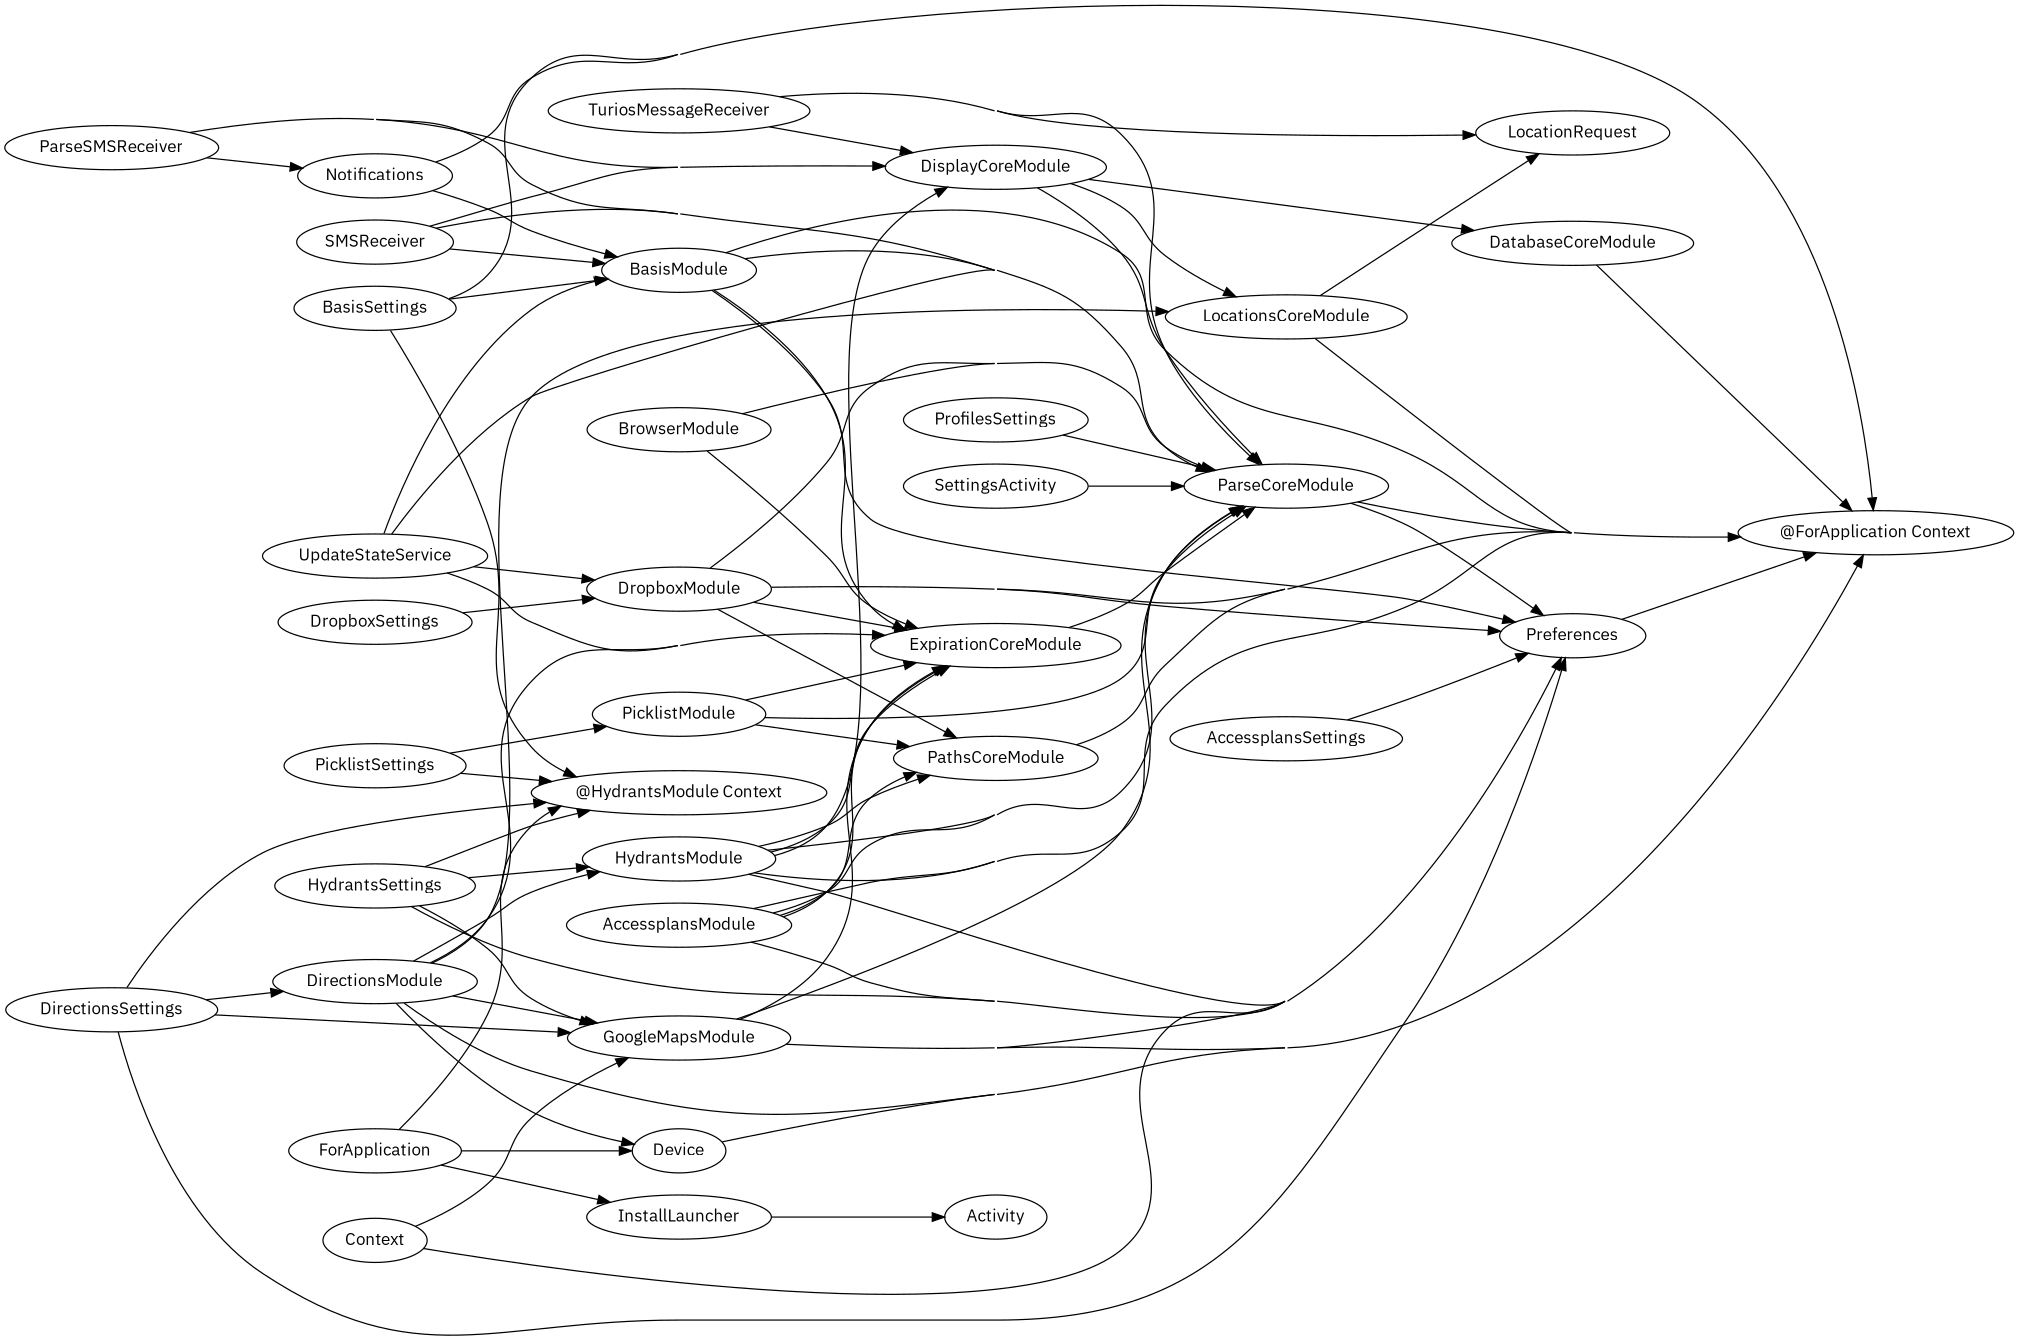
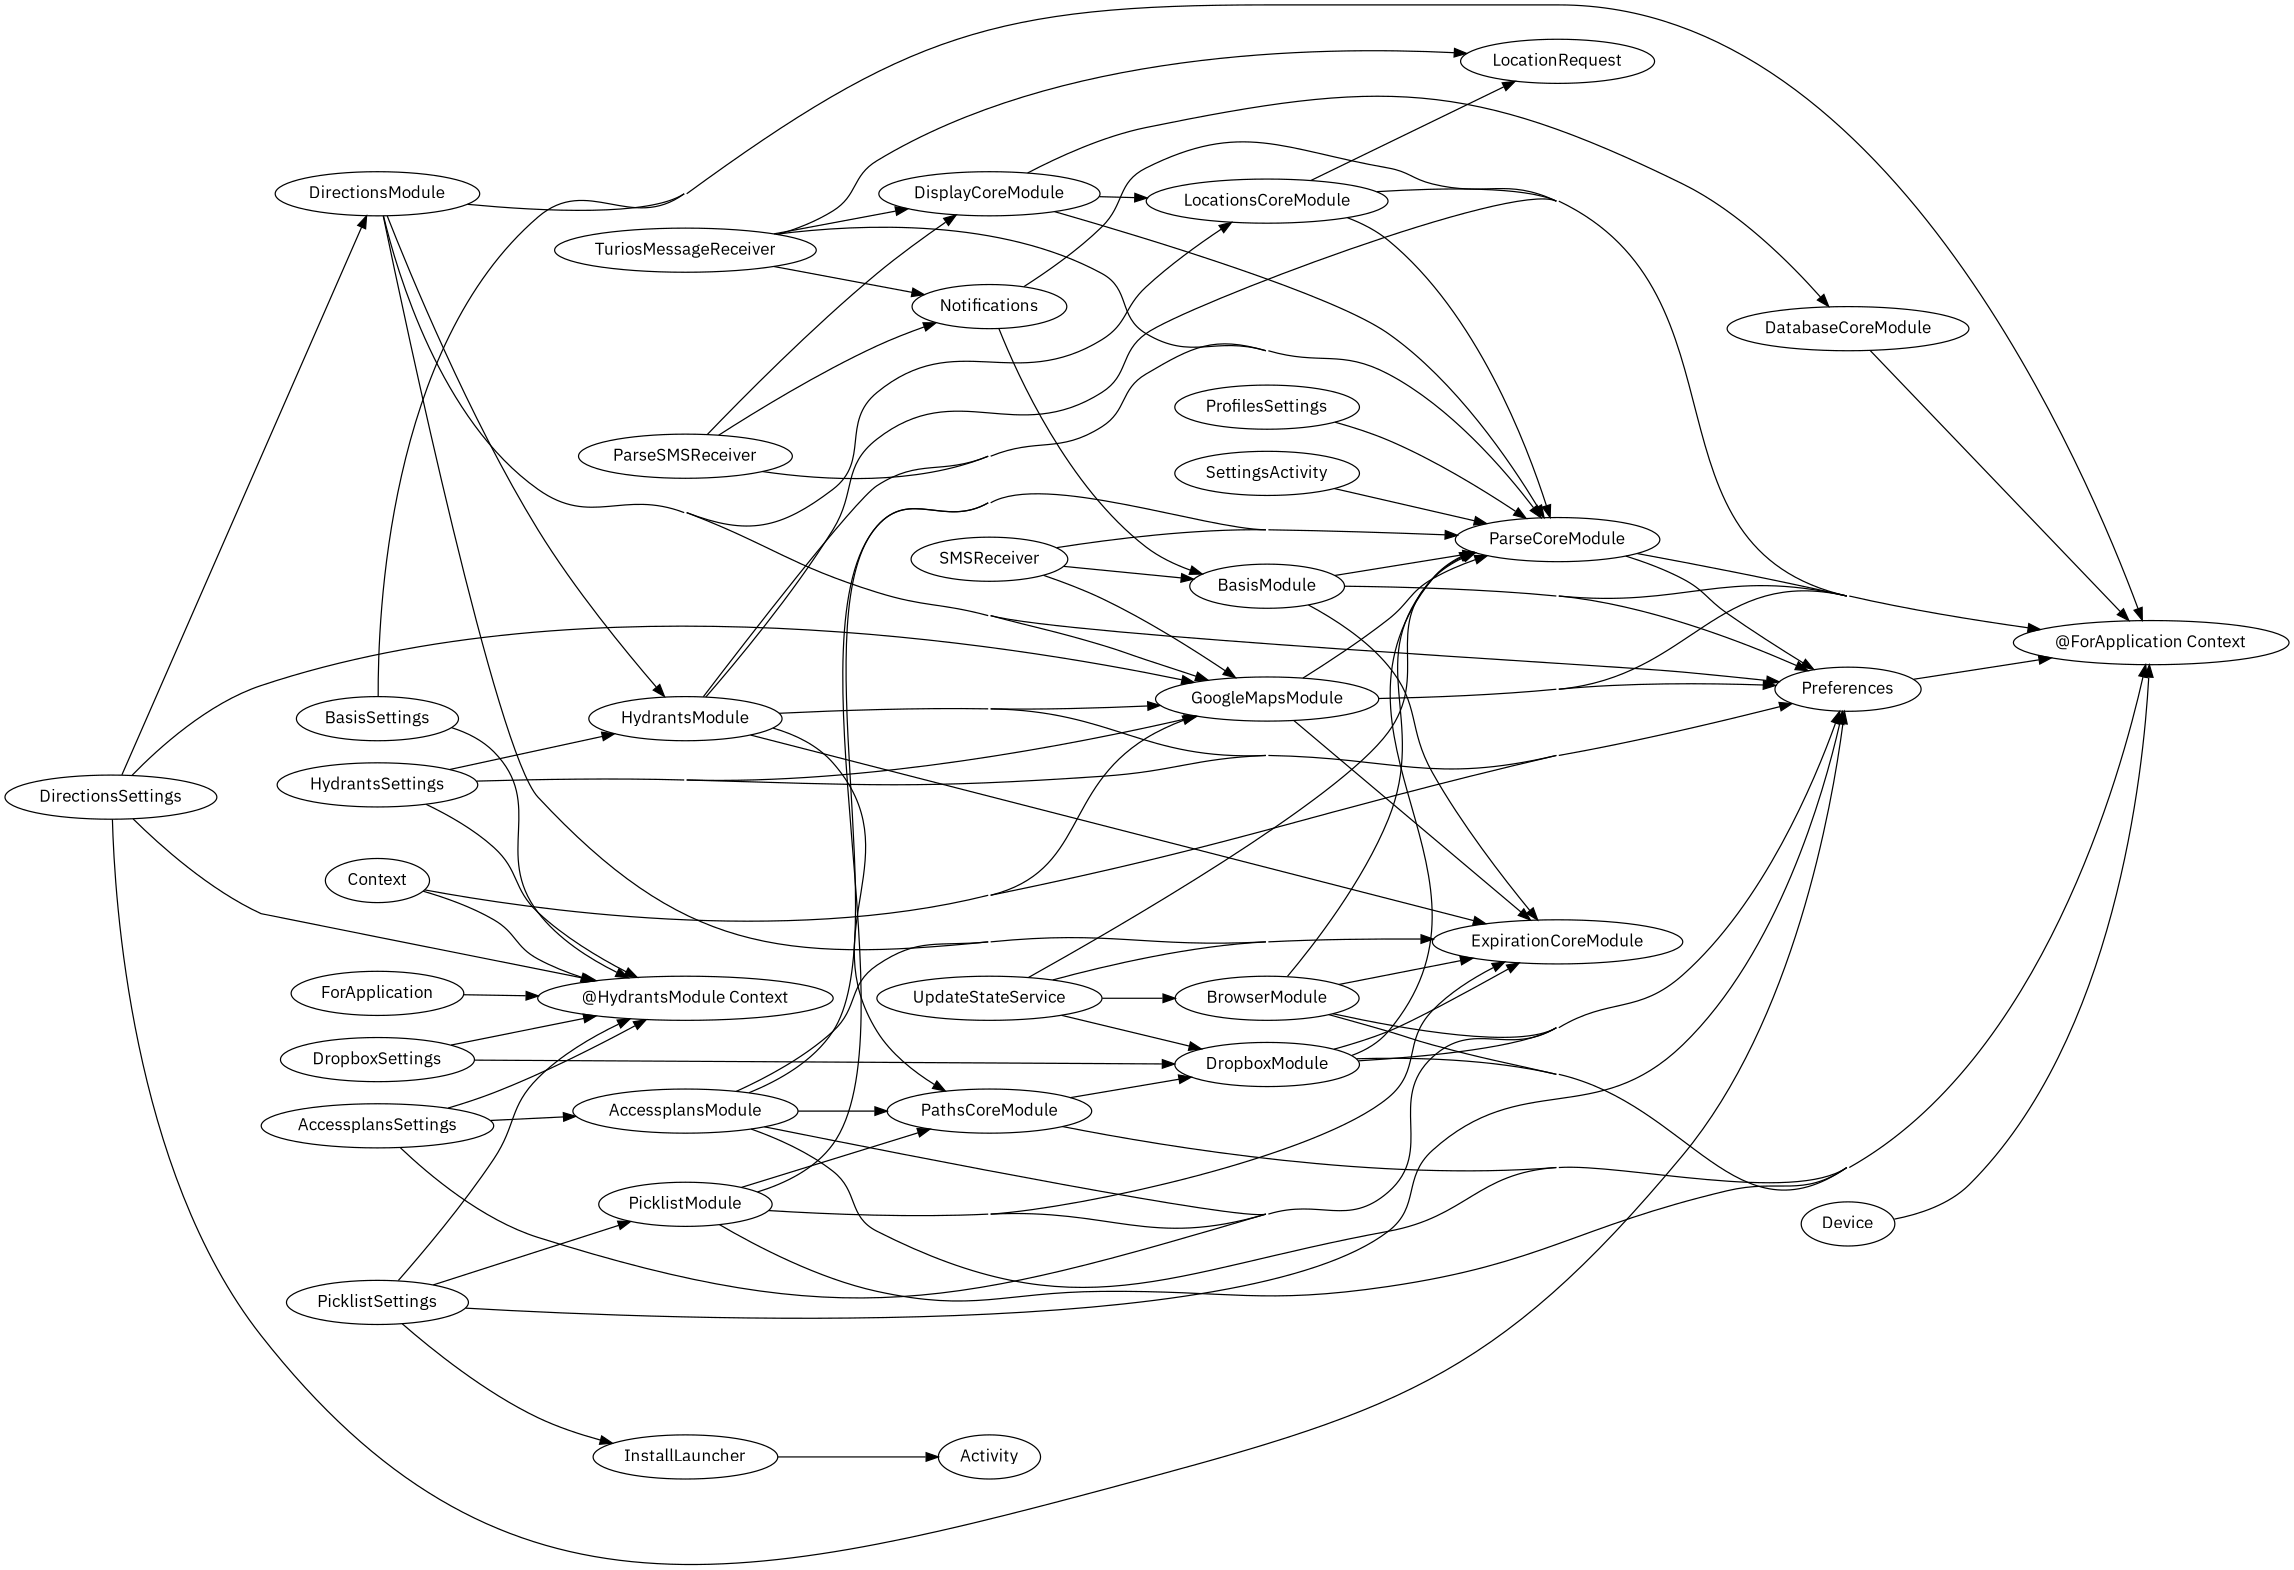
(553, 191) -> (1138, 617)
none -> (843, 279)
(522, 290) -> none
(462, 383) -> (1132, 998)
(855, 527) -> (1069, 709)
(1148, 587) -> (1473, 342)
(832, 671) -> (1125, 1088)
none -> (506, 929)
none -> (518, 1032)
none -> (1445, 1033)
none -> (1436, 1046)
none -> (525, 1080)
(498, 1091) -> (1359, 650)
none -> (527, 1119)
(540, 1151) -> none
(519, 1182) -> (495, 1394)
none -> (879, 1215)
none -> (1296, 1272)
none -> (1285, 1296)
